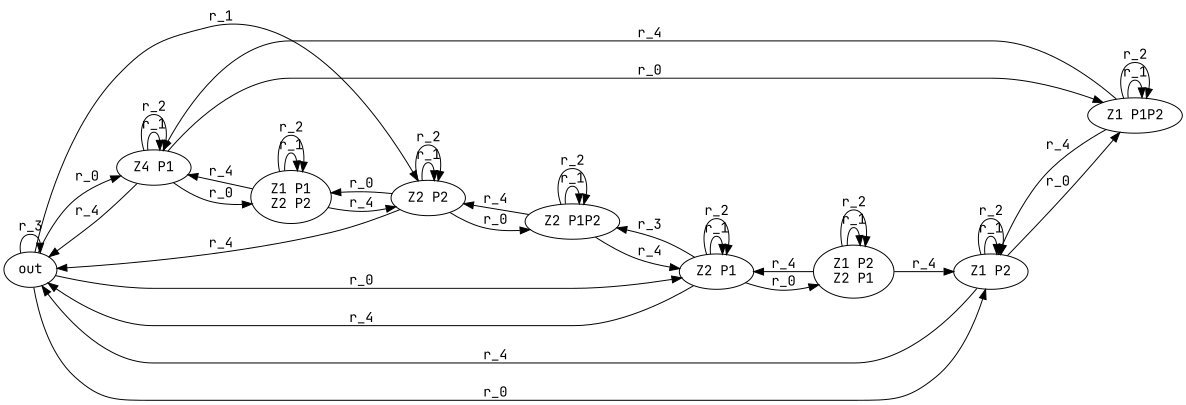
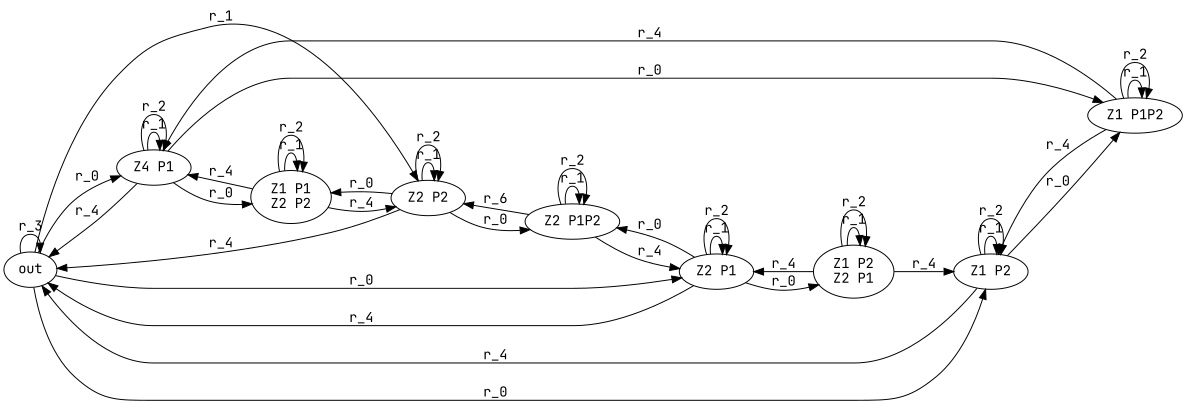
(495, 199) -> (495, 199)
(650, 225) -> (650, 225)
